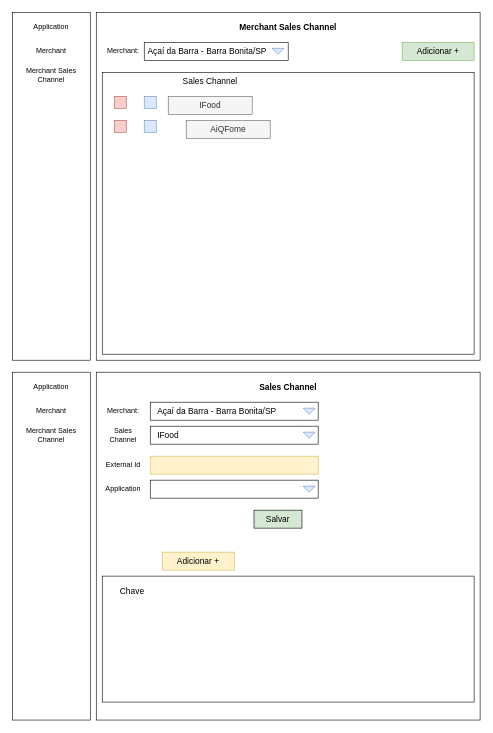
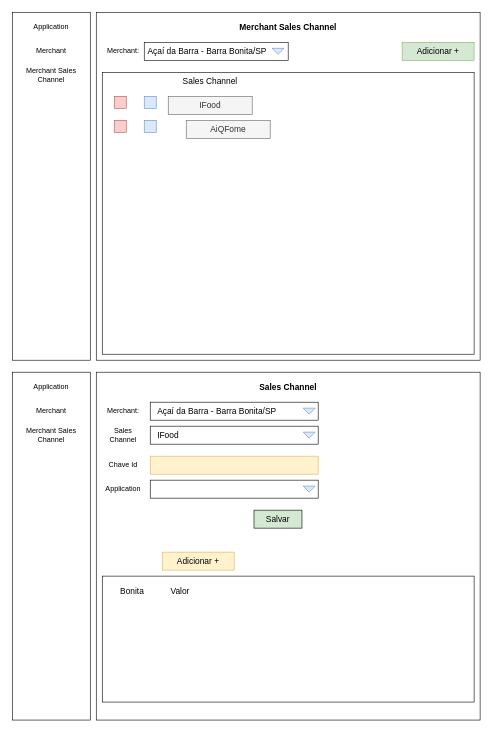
(123, 465) -> (123, 465)
(132, 591) -> (132, 591)
none -> (180, 591)
